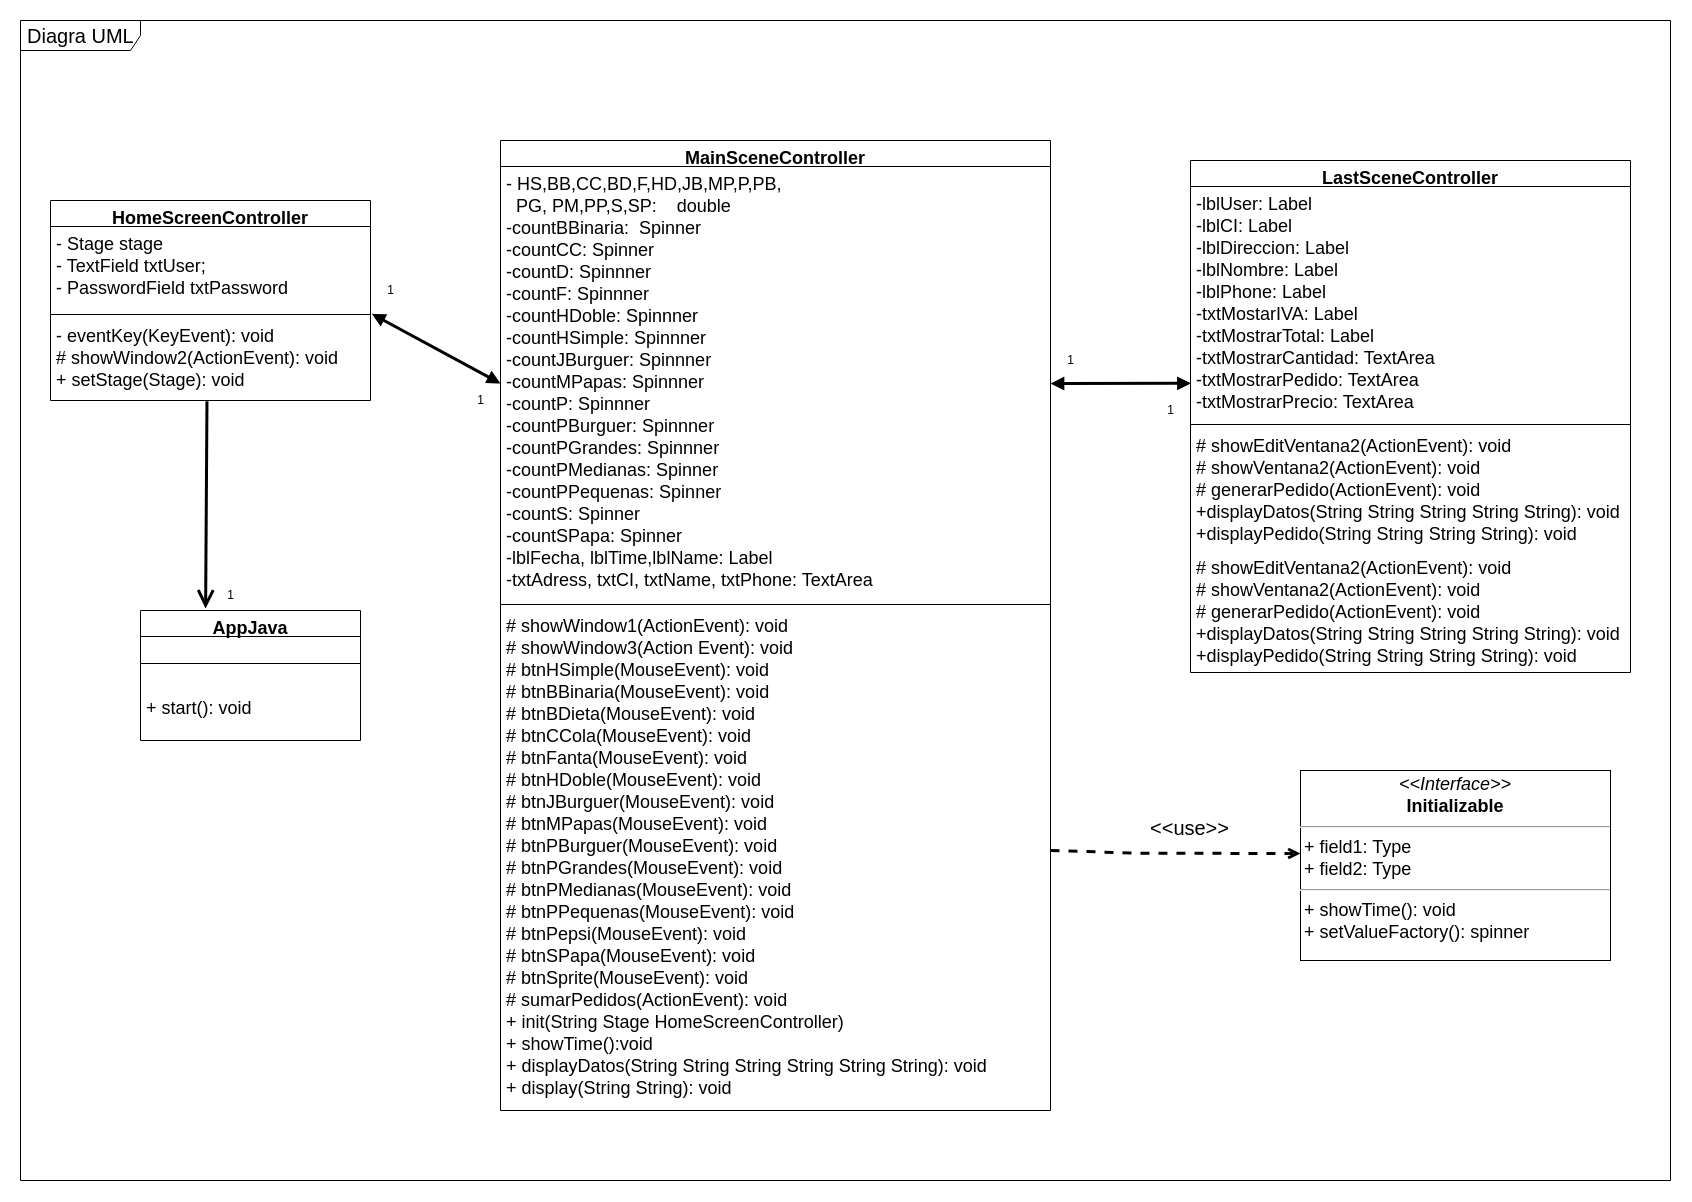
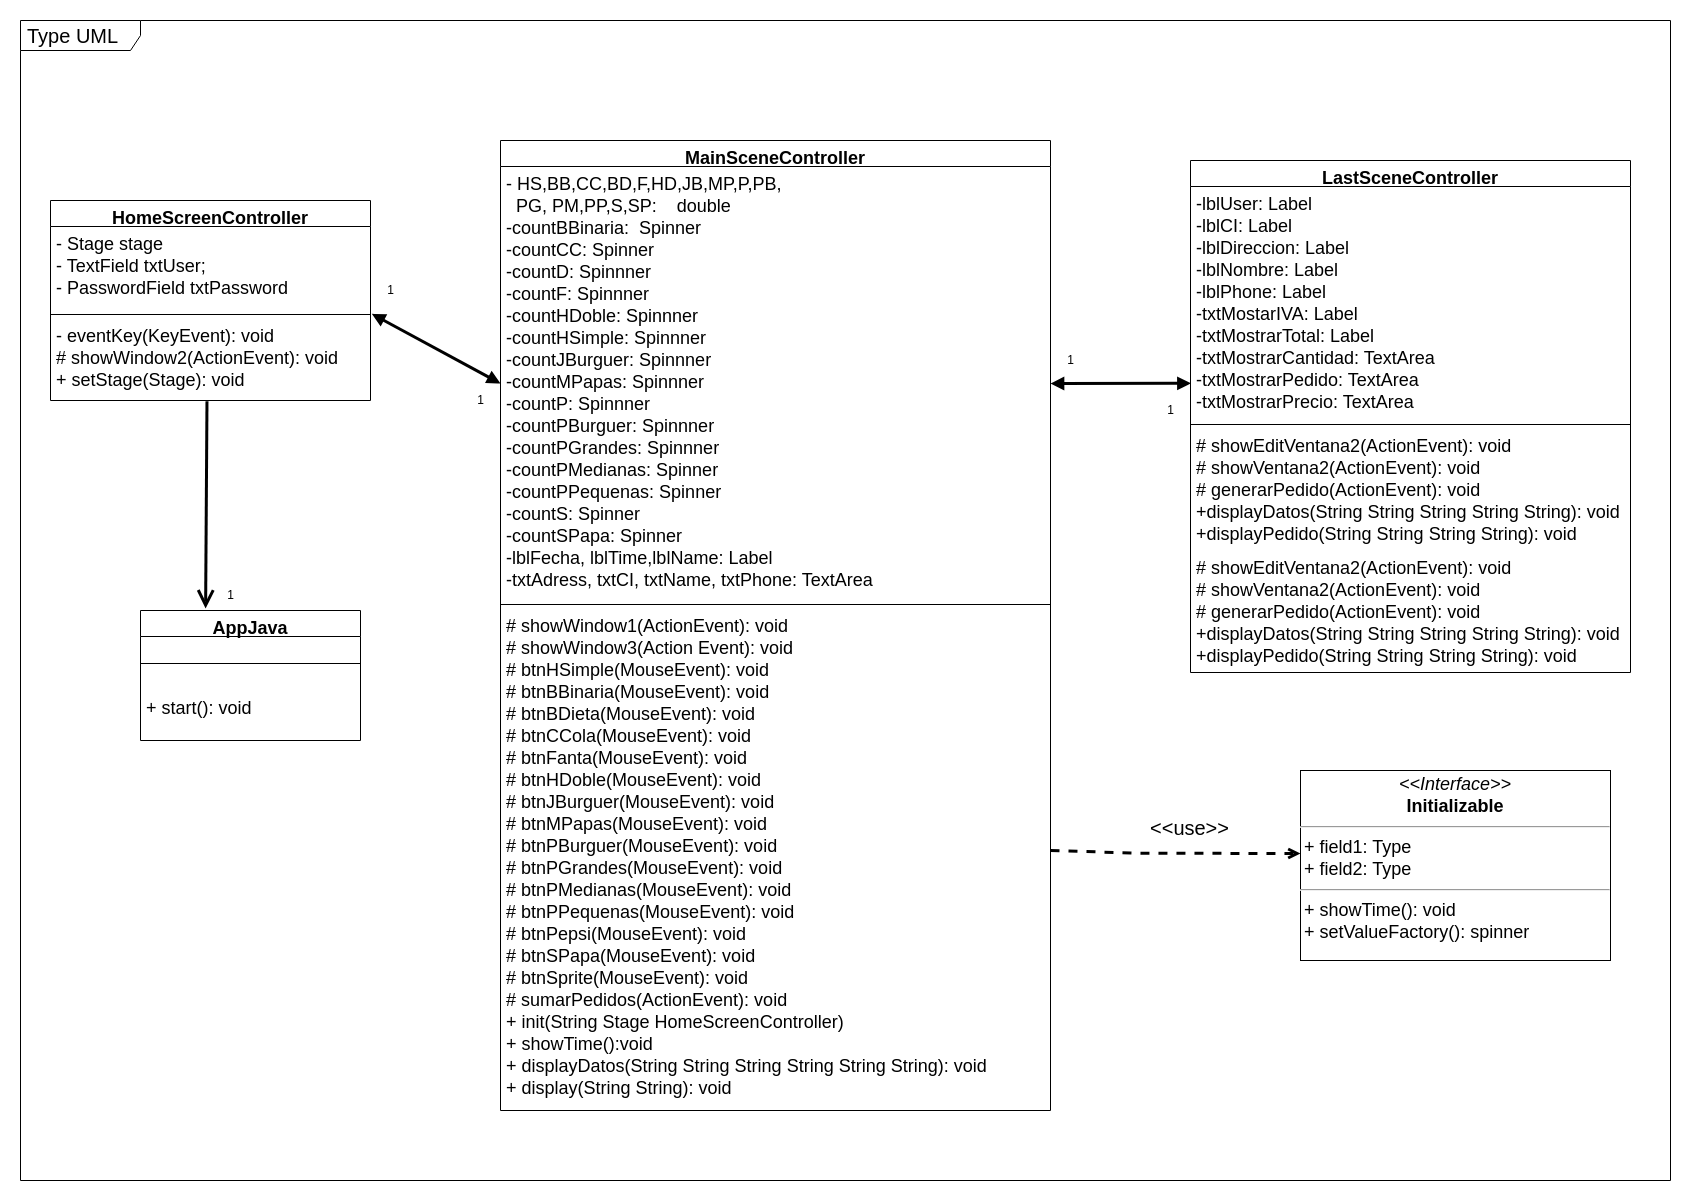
(78, 36) -> (70, 36)
